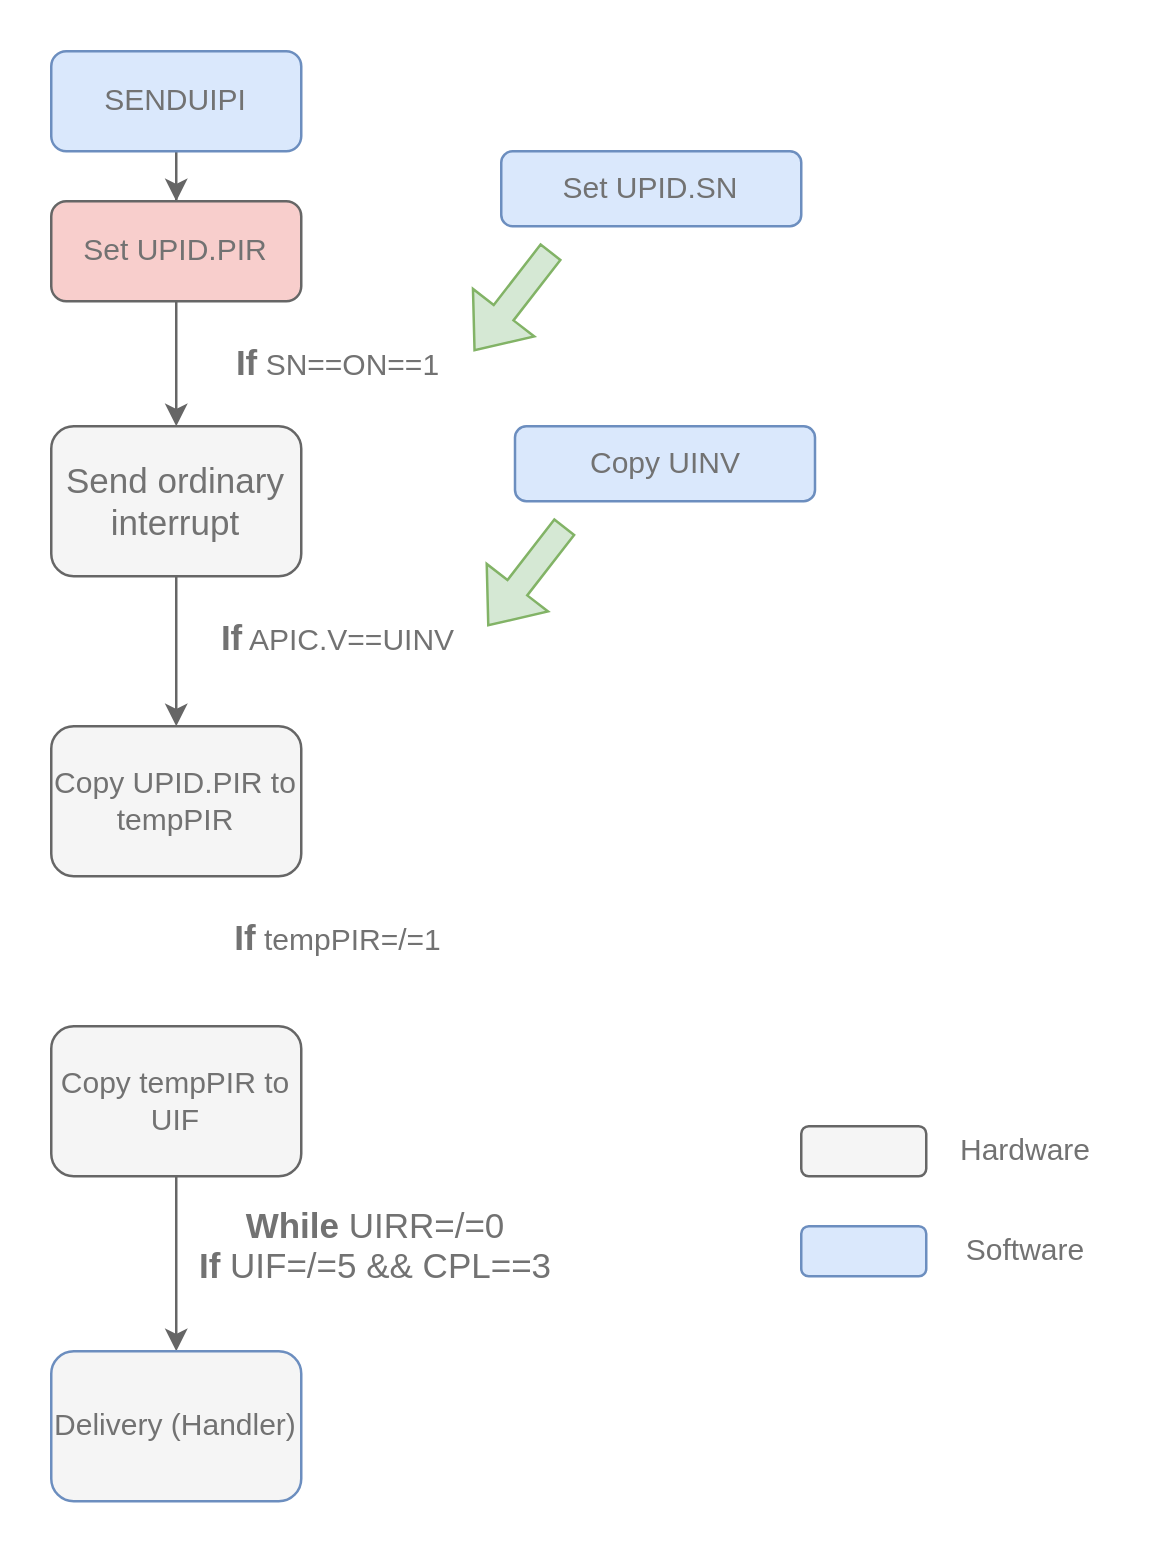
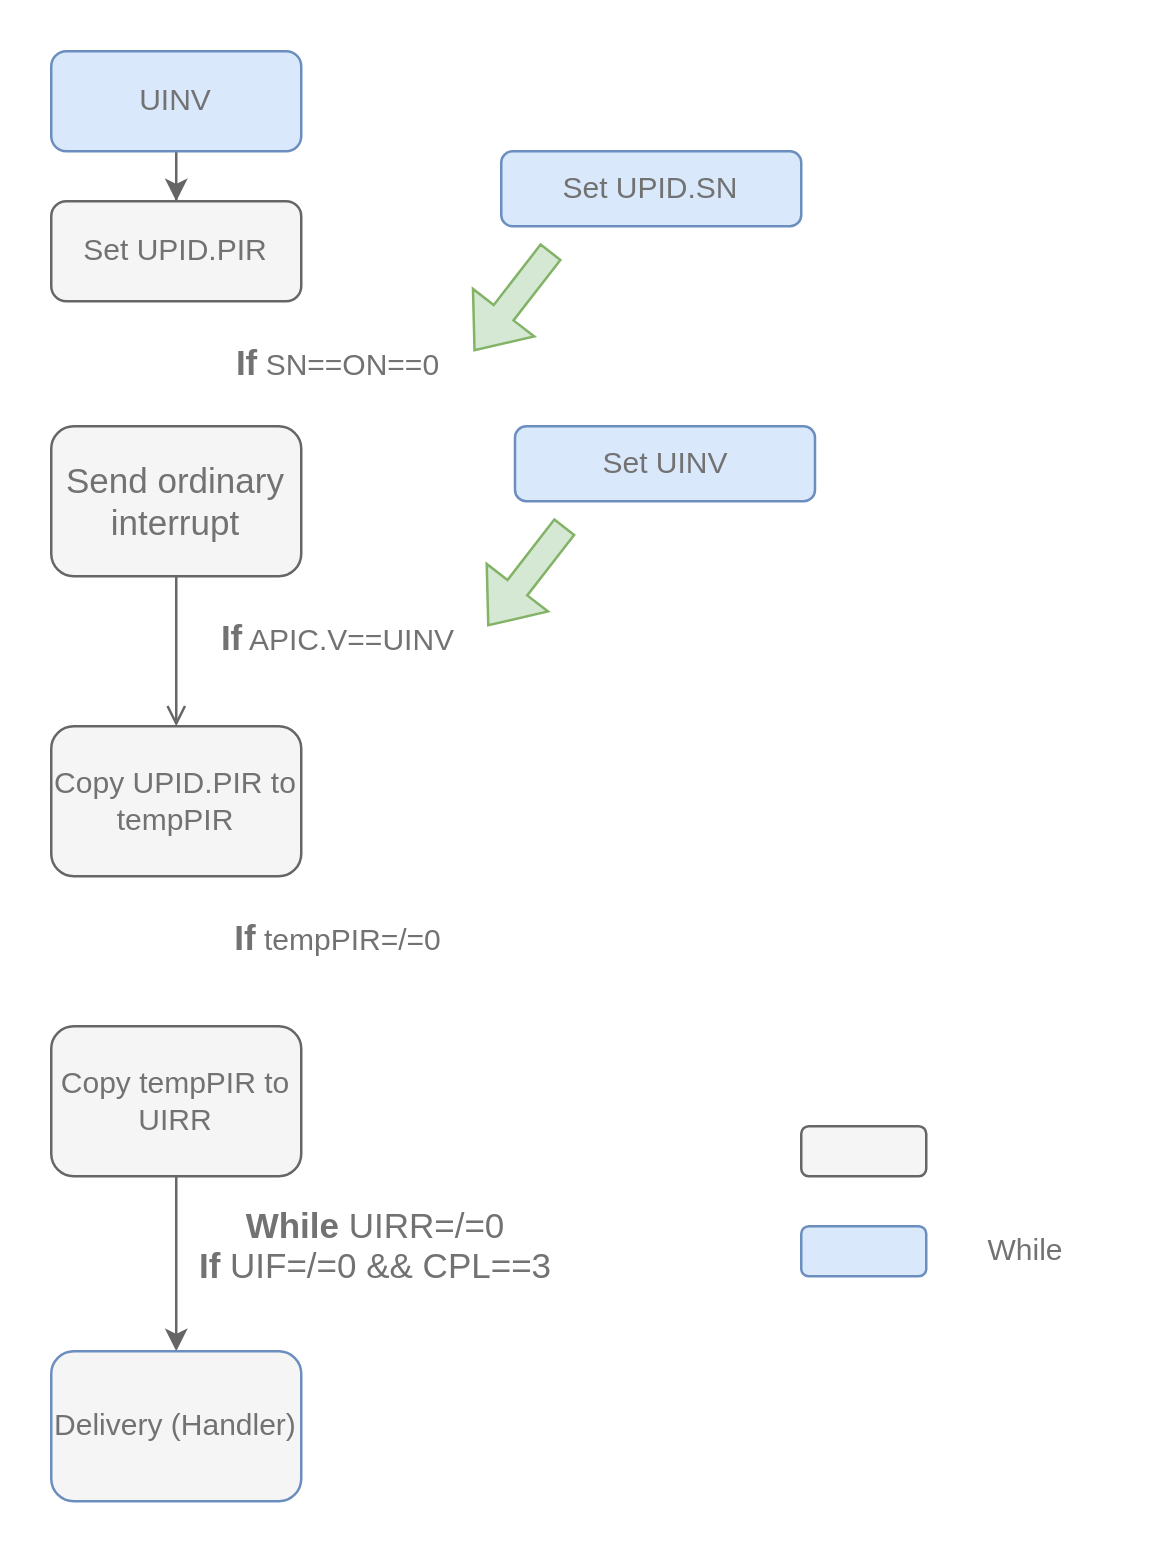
(176, 101) -> (176, 101)
(176, 251) -> (176, 251)
(176, 355) -> none
(339, 364) -> (339, 364)
(666, 464) -> (666, 464)
(176, 708) -> (176, 712)
(339, 939) -> (339, 939)
(176, 1101) -> (176, 1101)
(1026, 1151) -> none
(1026, 1251) -> (1026, 1251)
(376, 1264) -> (376, 1264)
